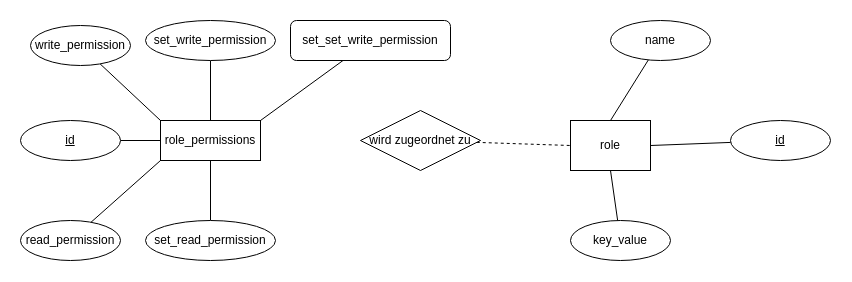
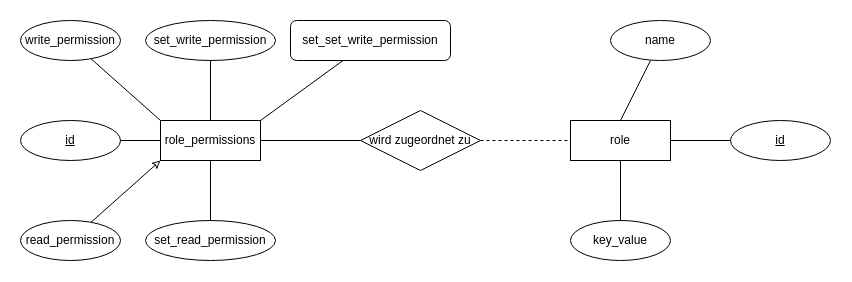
(81, 46) -> (71, 41)
none -> (311, 141)
(611, 146) -> (621, 141)
(157, 164) -> (155, 165)
